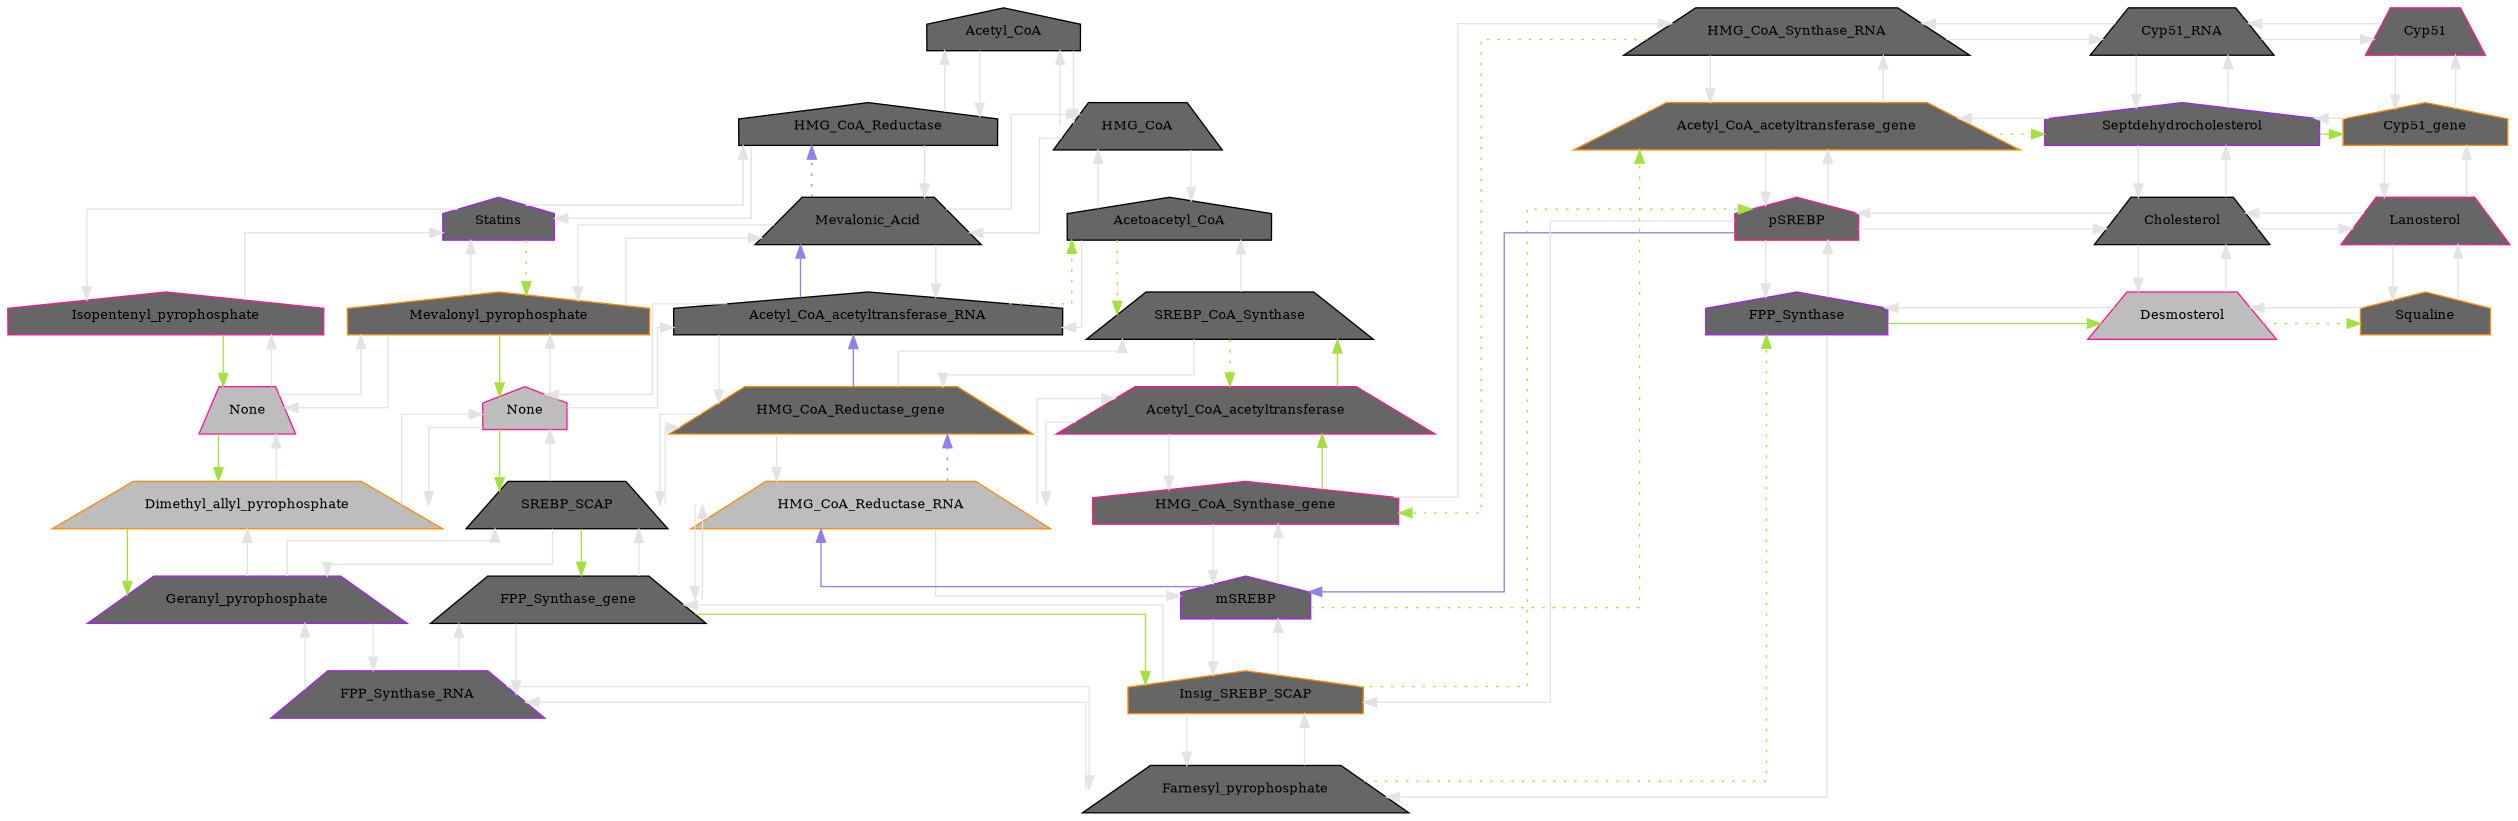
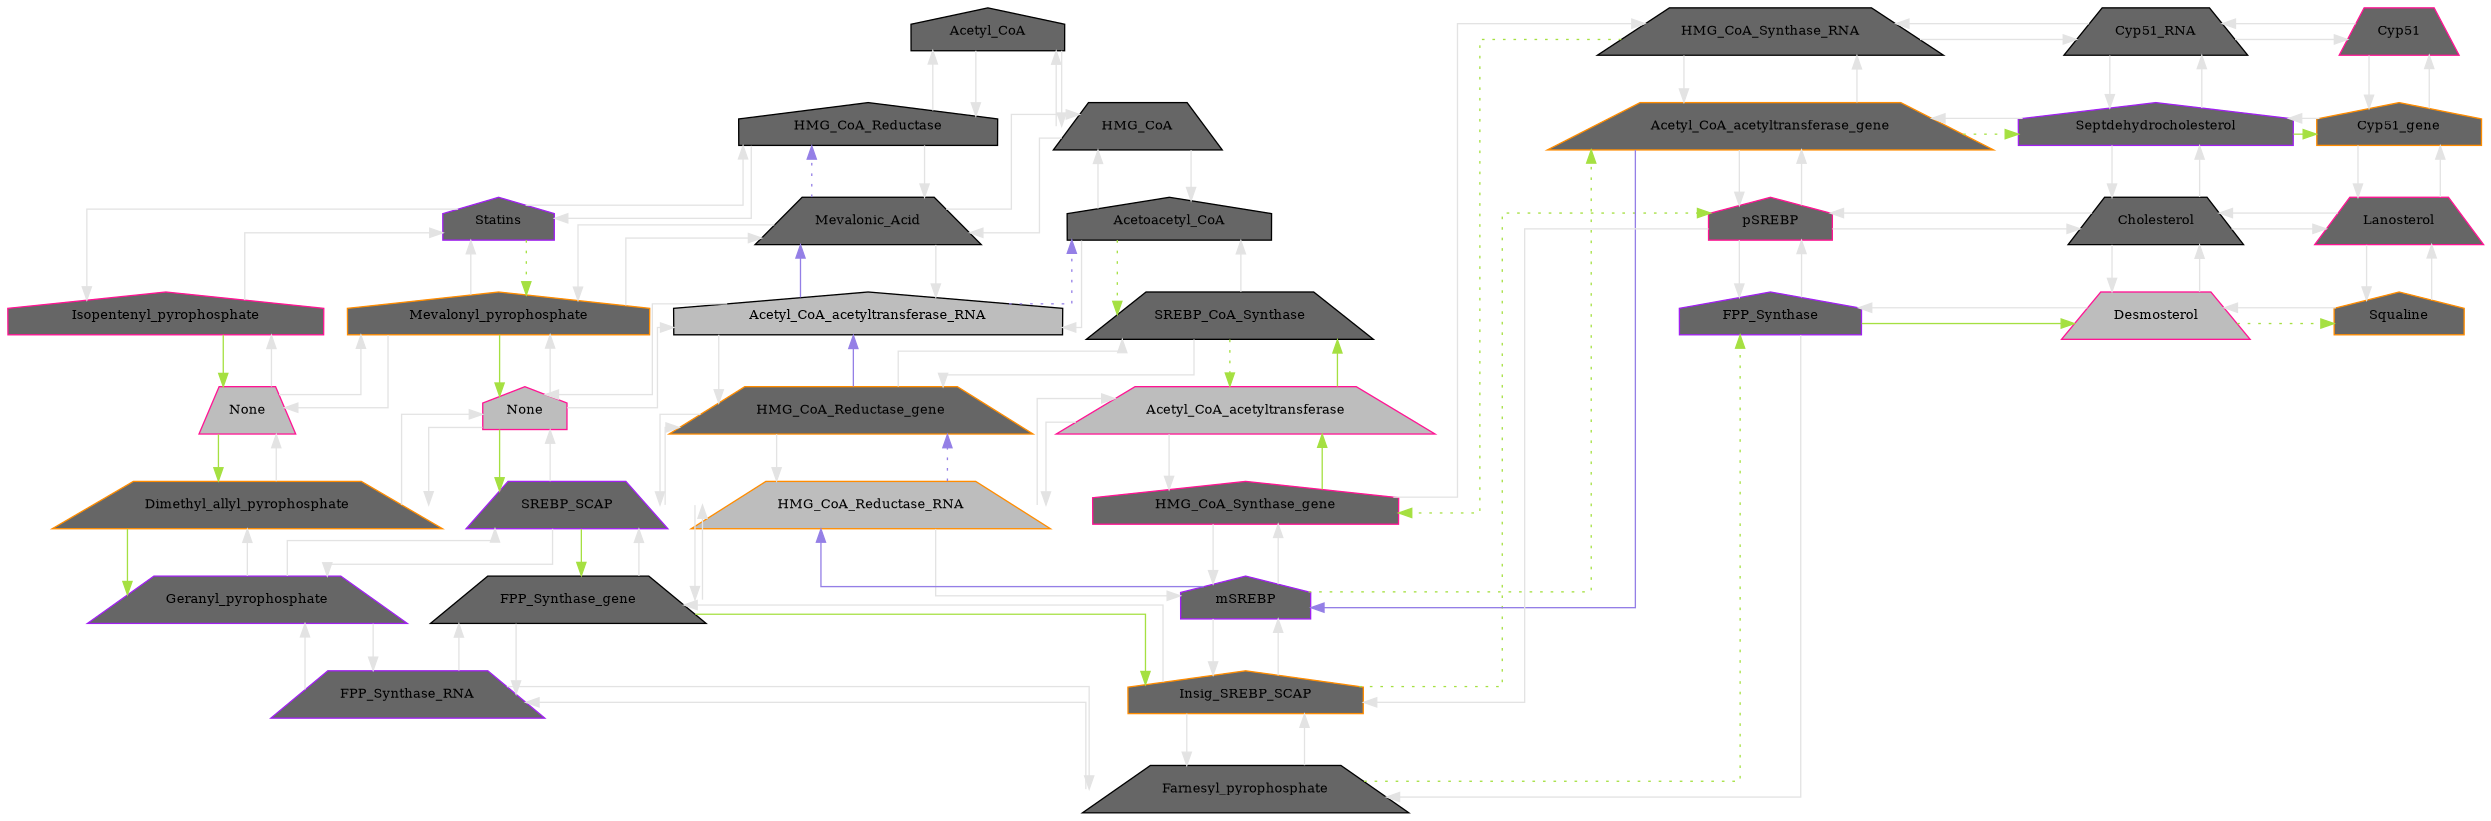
(1066, 304) -> (1066, 304)
(868, 316) -> (868, 316)
(1504, 388) -> (1635, 535)
(1246, 410) -> (1246, 410)
(247, 505) -> (247, 505)
(567, 505) -> (567, 505)
